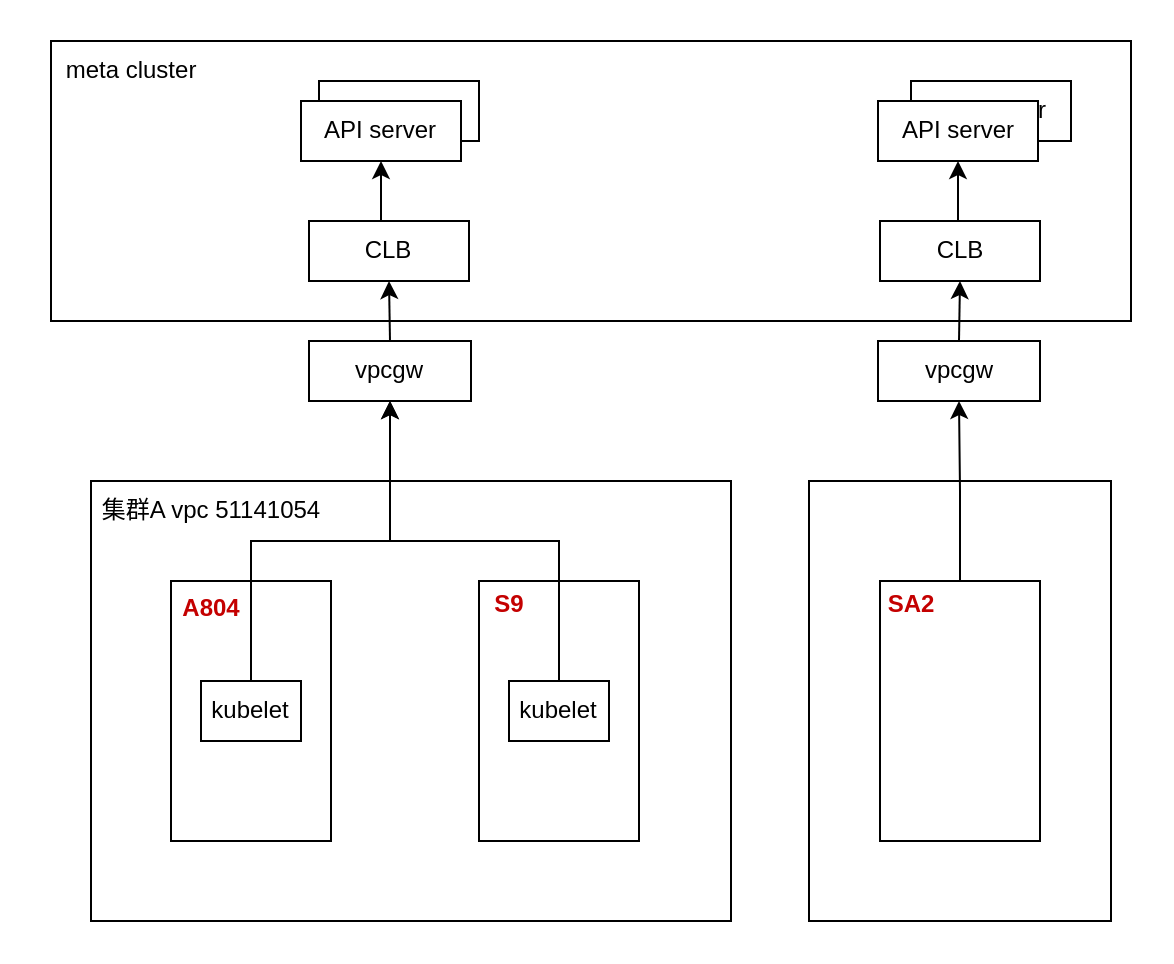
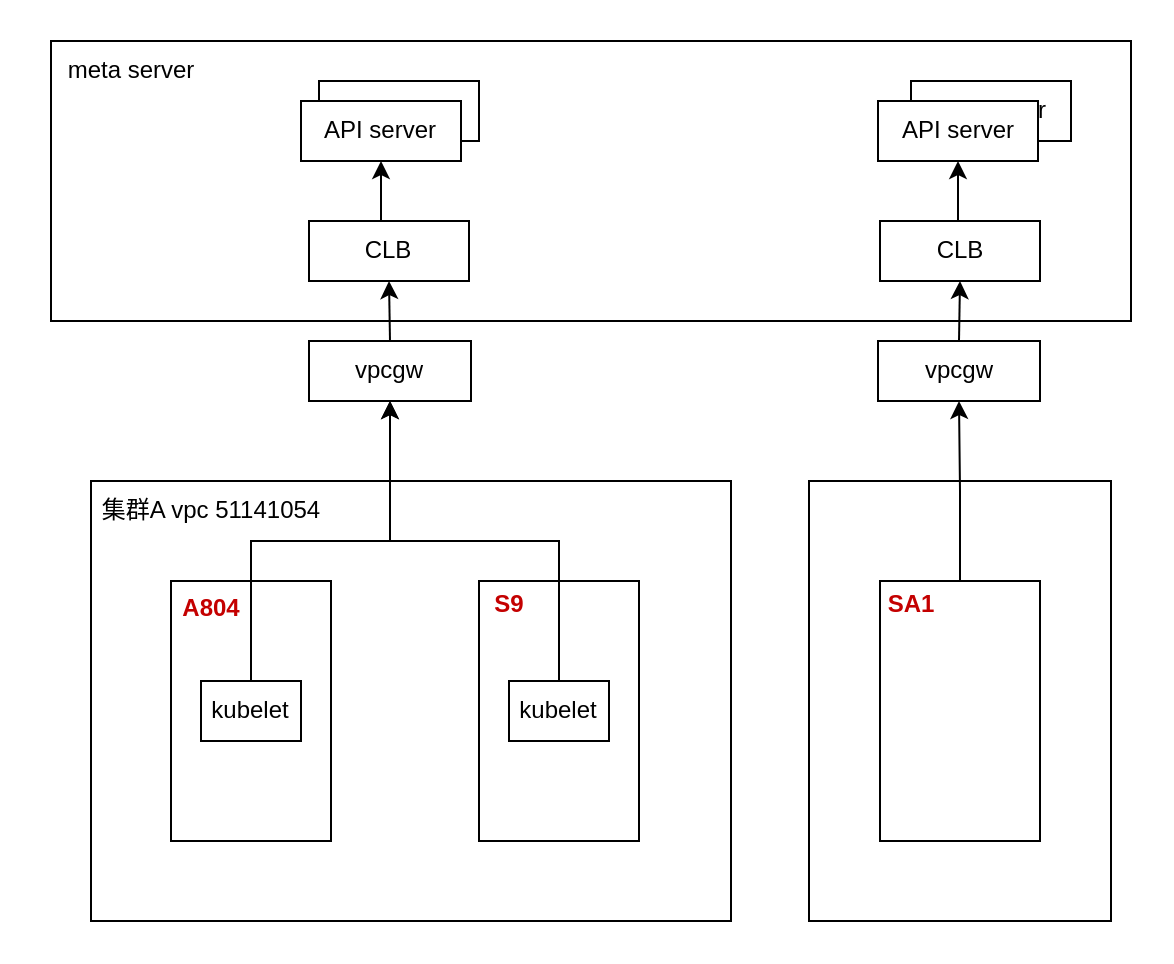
(132, 71) -> (132, 71)
(912, 605) -> (912, 605)
